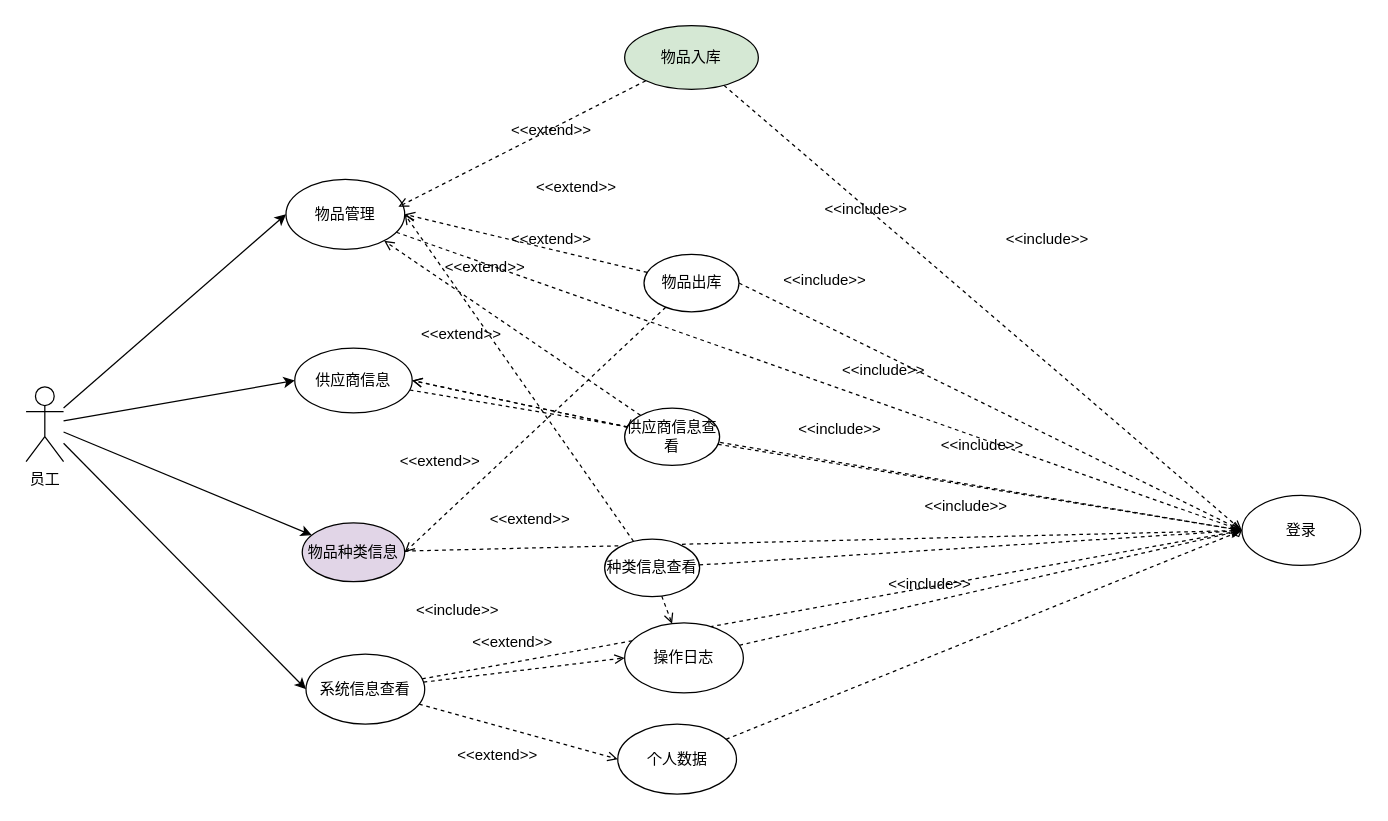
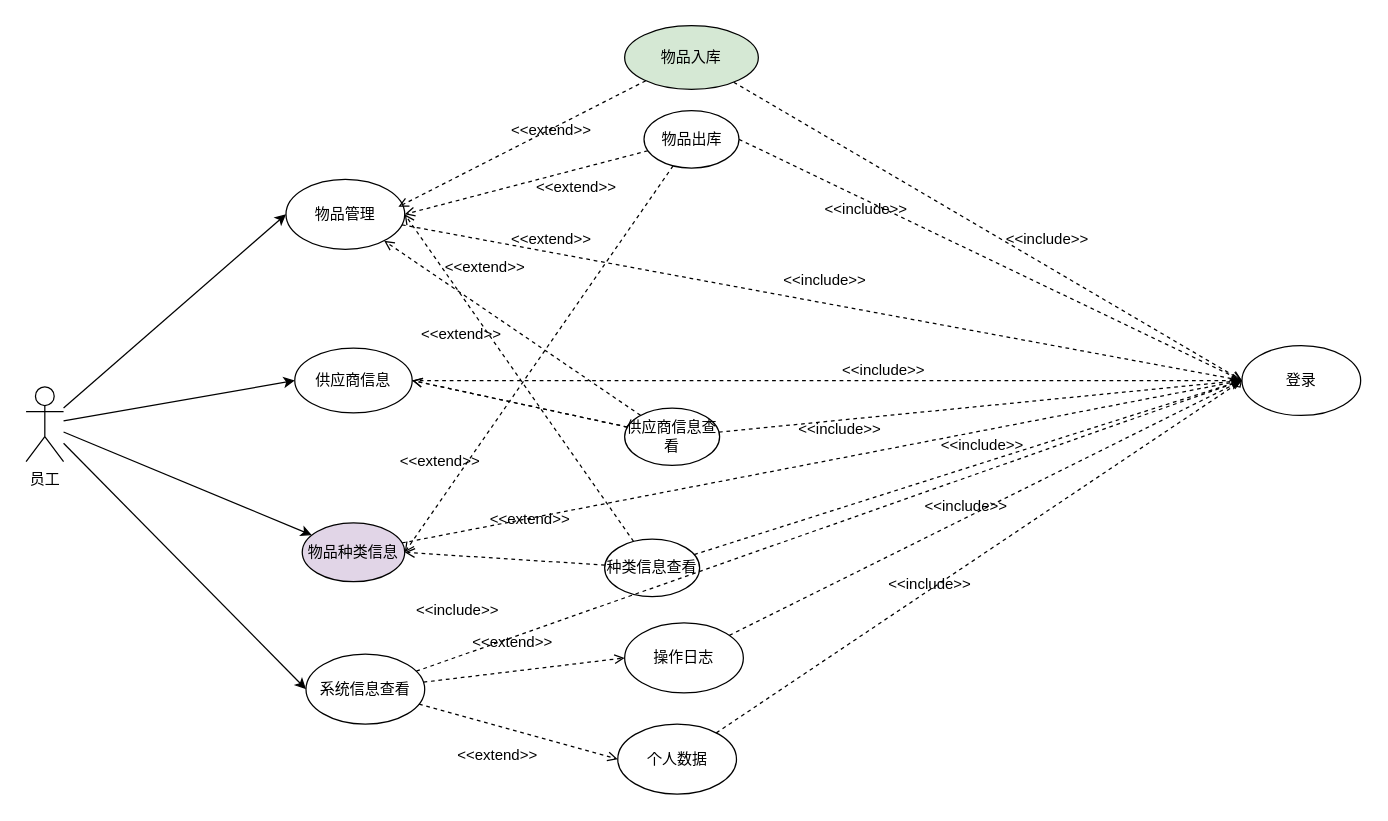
(691, 283) -> (691, 139)
(1301, 531) -> (1301, 381)
(666, 609) -> (506, 559)
